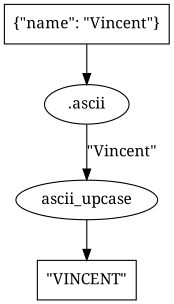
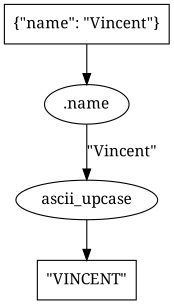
(87, 104) -> (87, 104)
